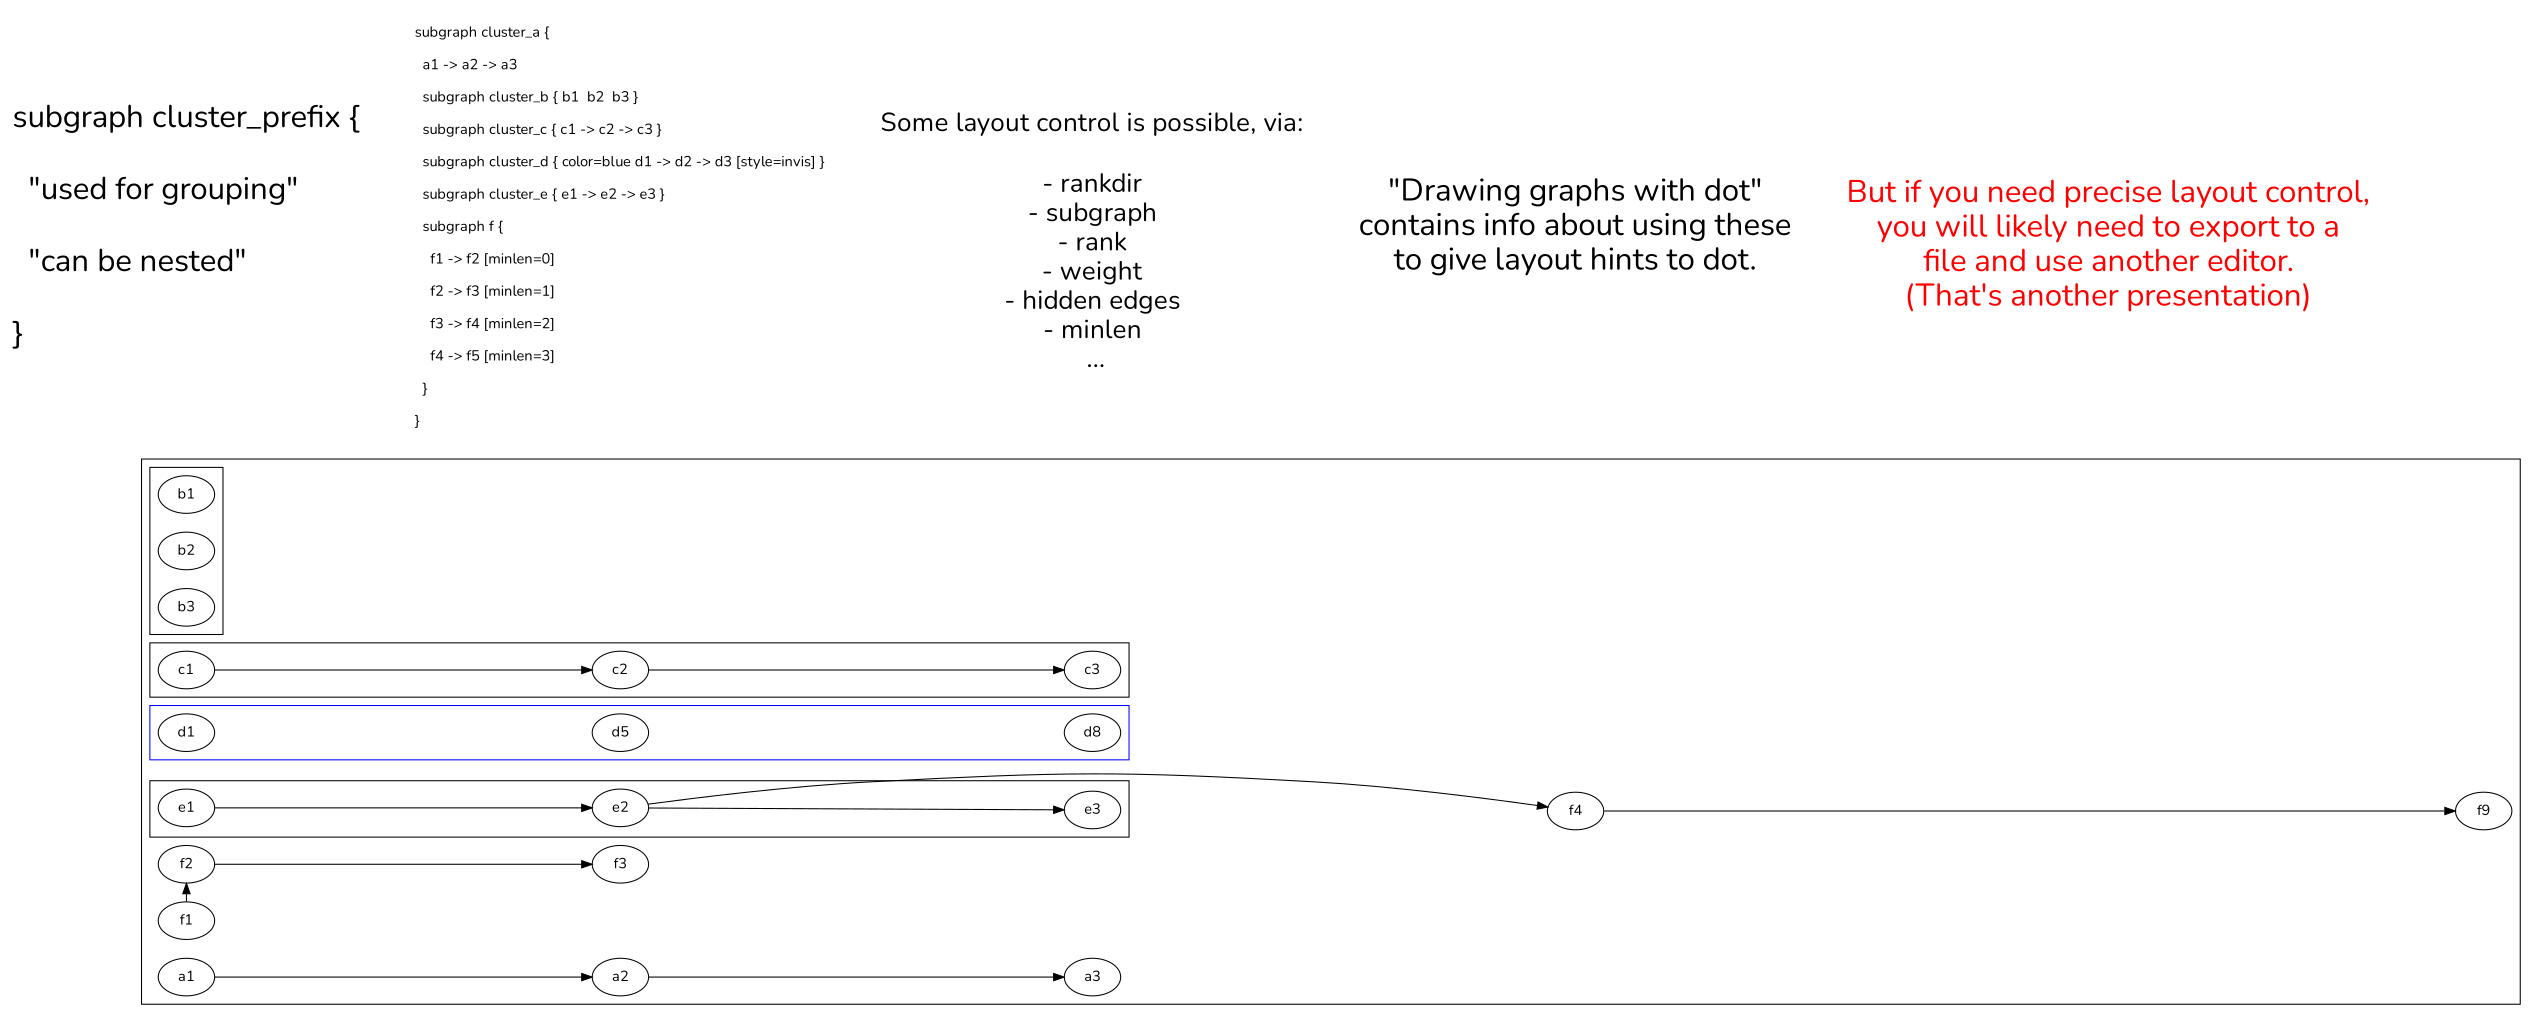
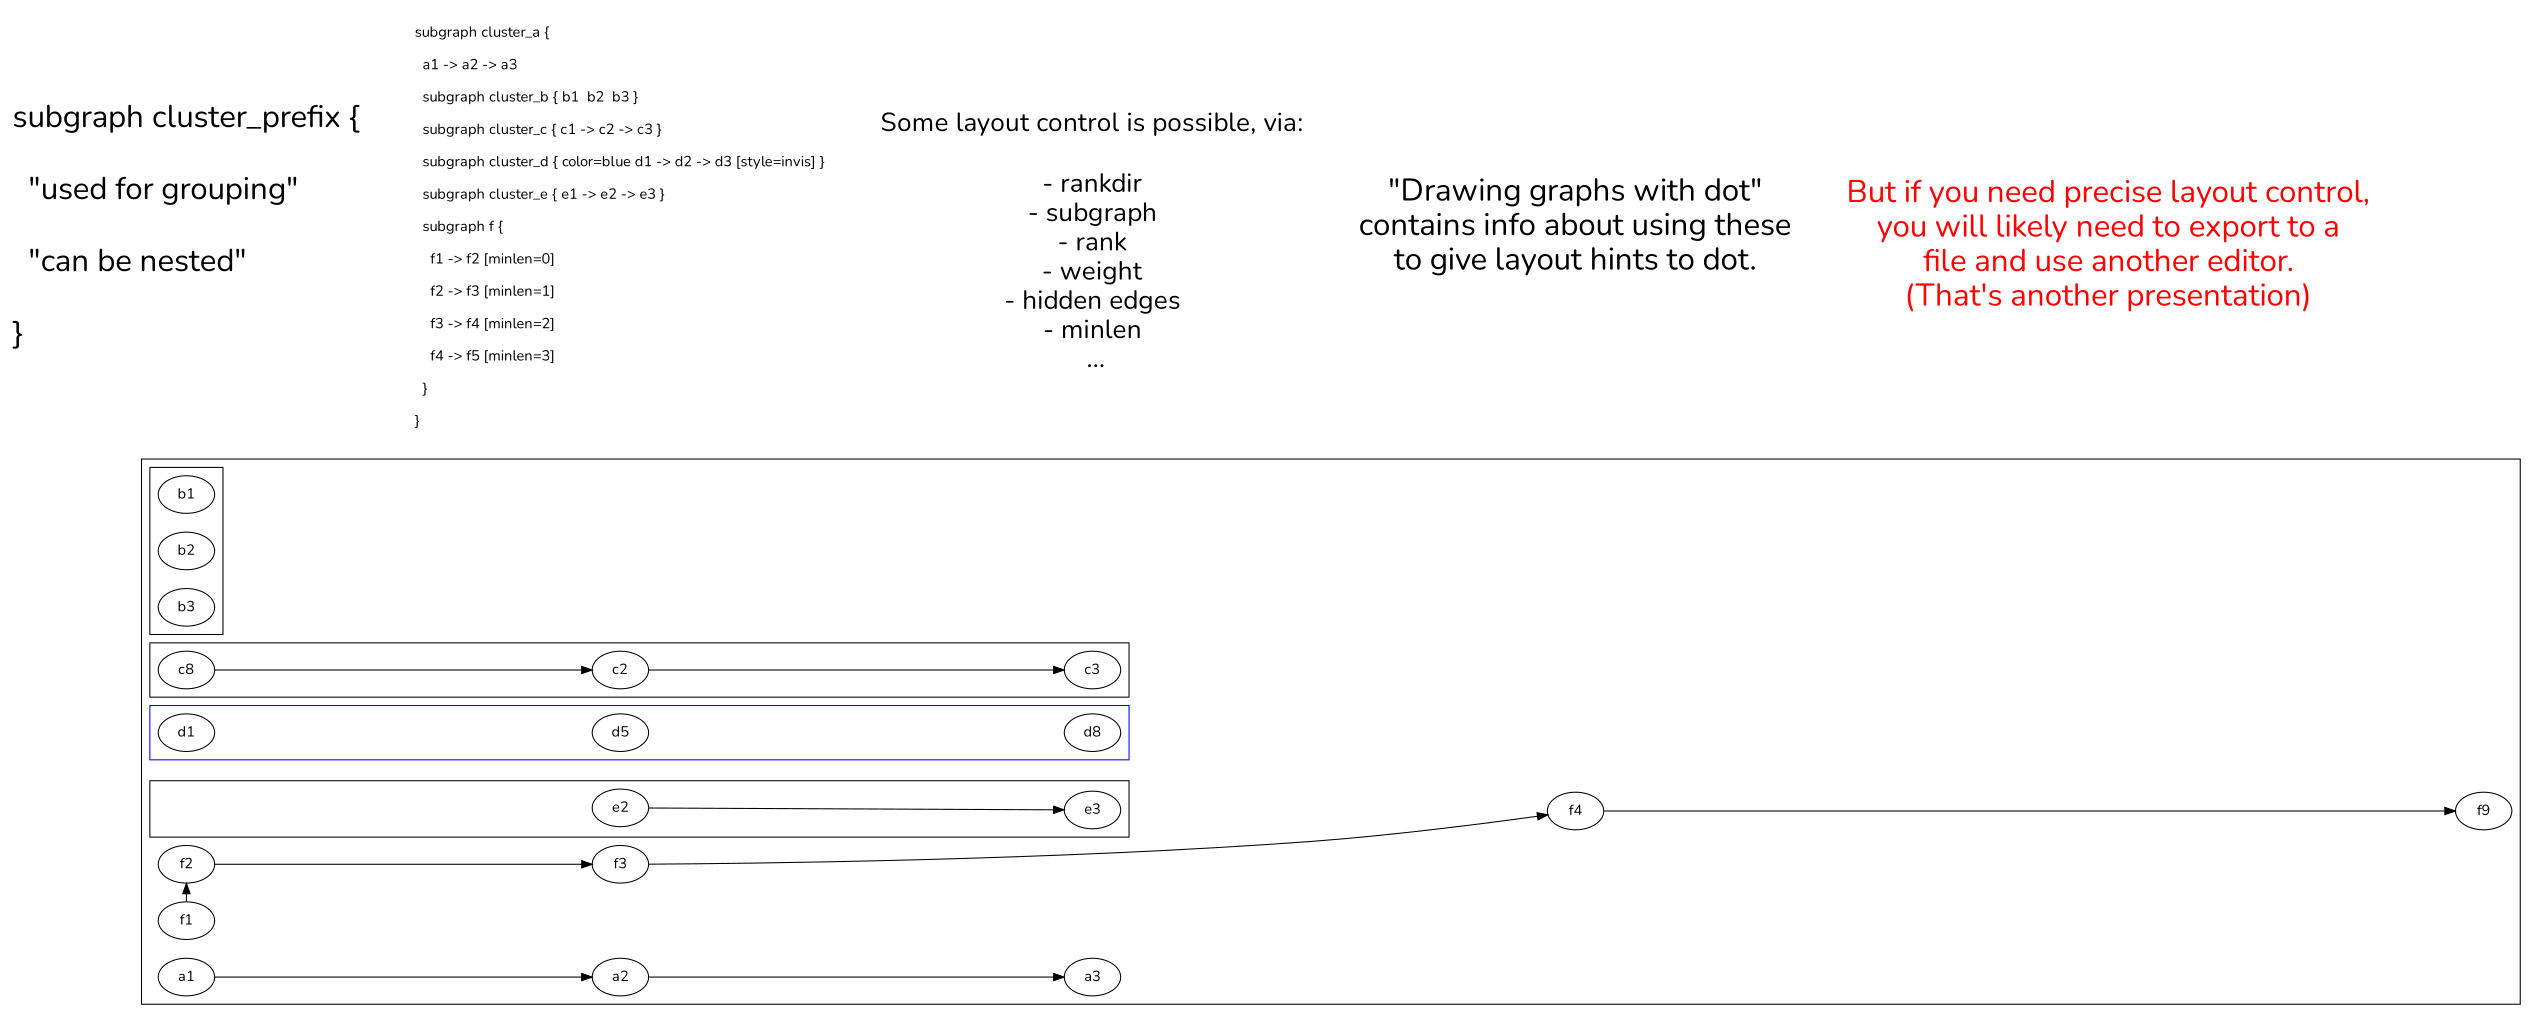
(186, 670) -> (186, 670)
(1093, 774) -> (1094, 854)
(186, 808) -> none
